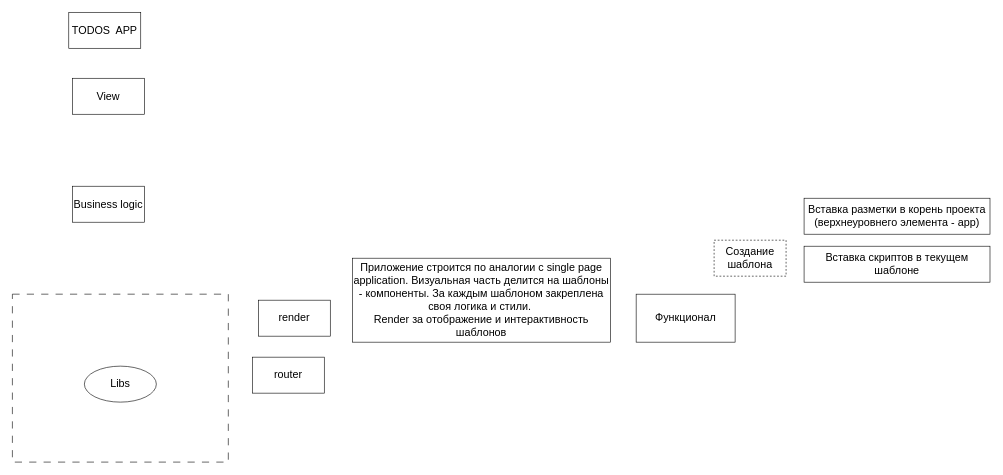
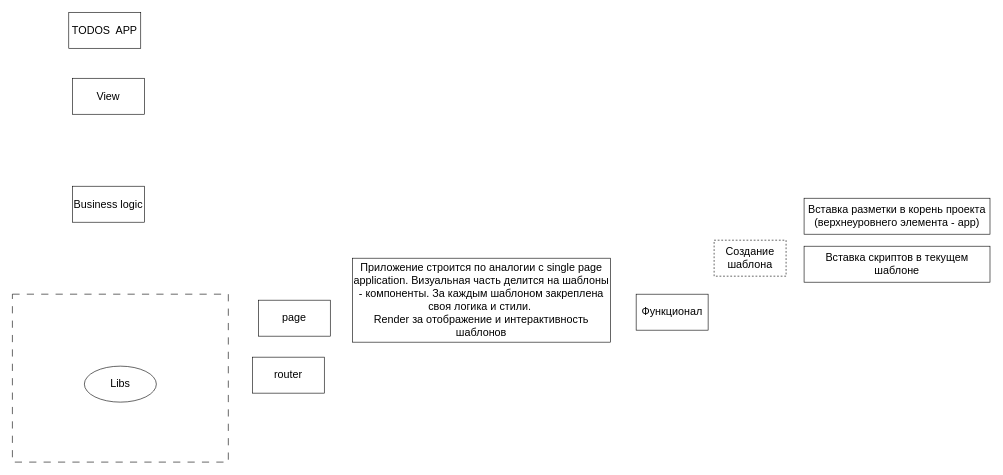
(294, 318) -> (294, 318)
(686, 318) -> (672, 312)
